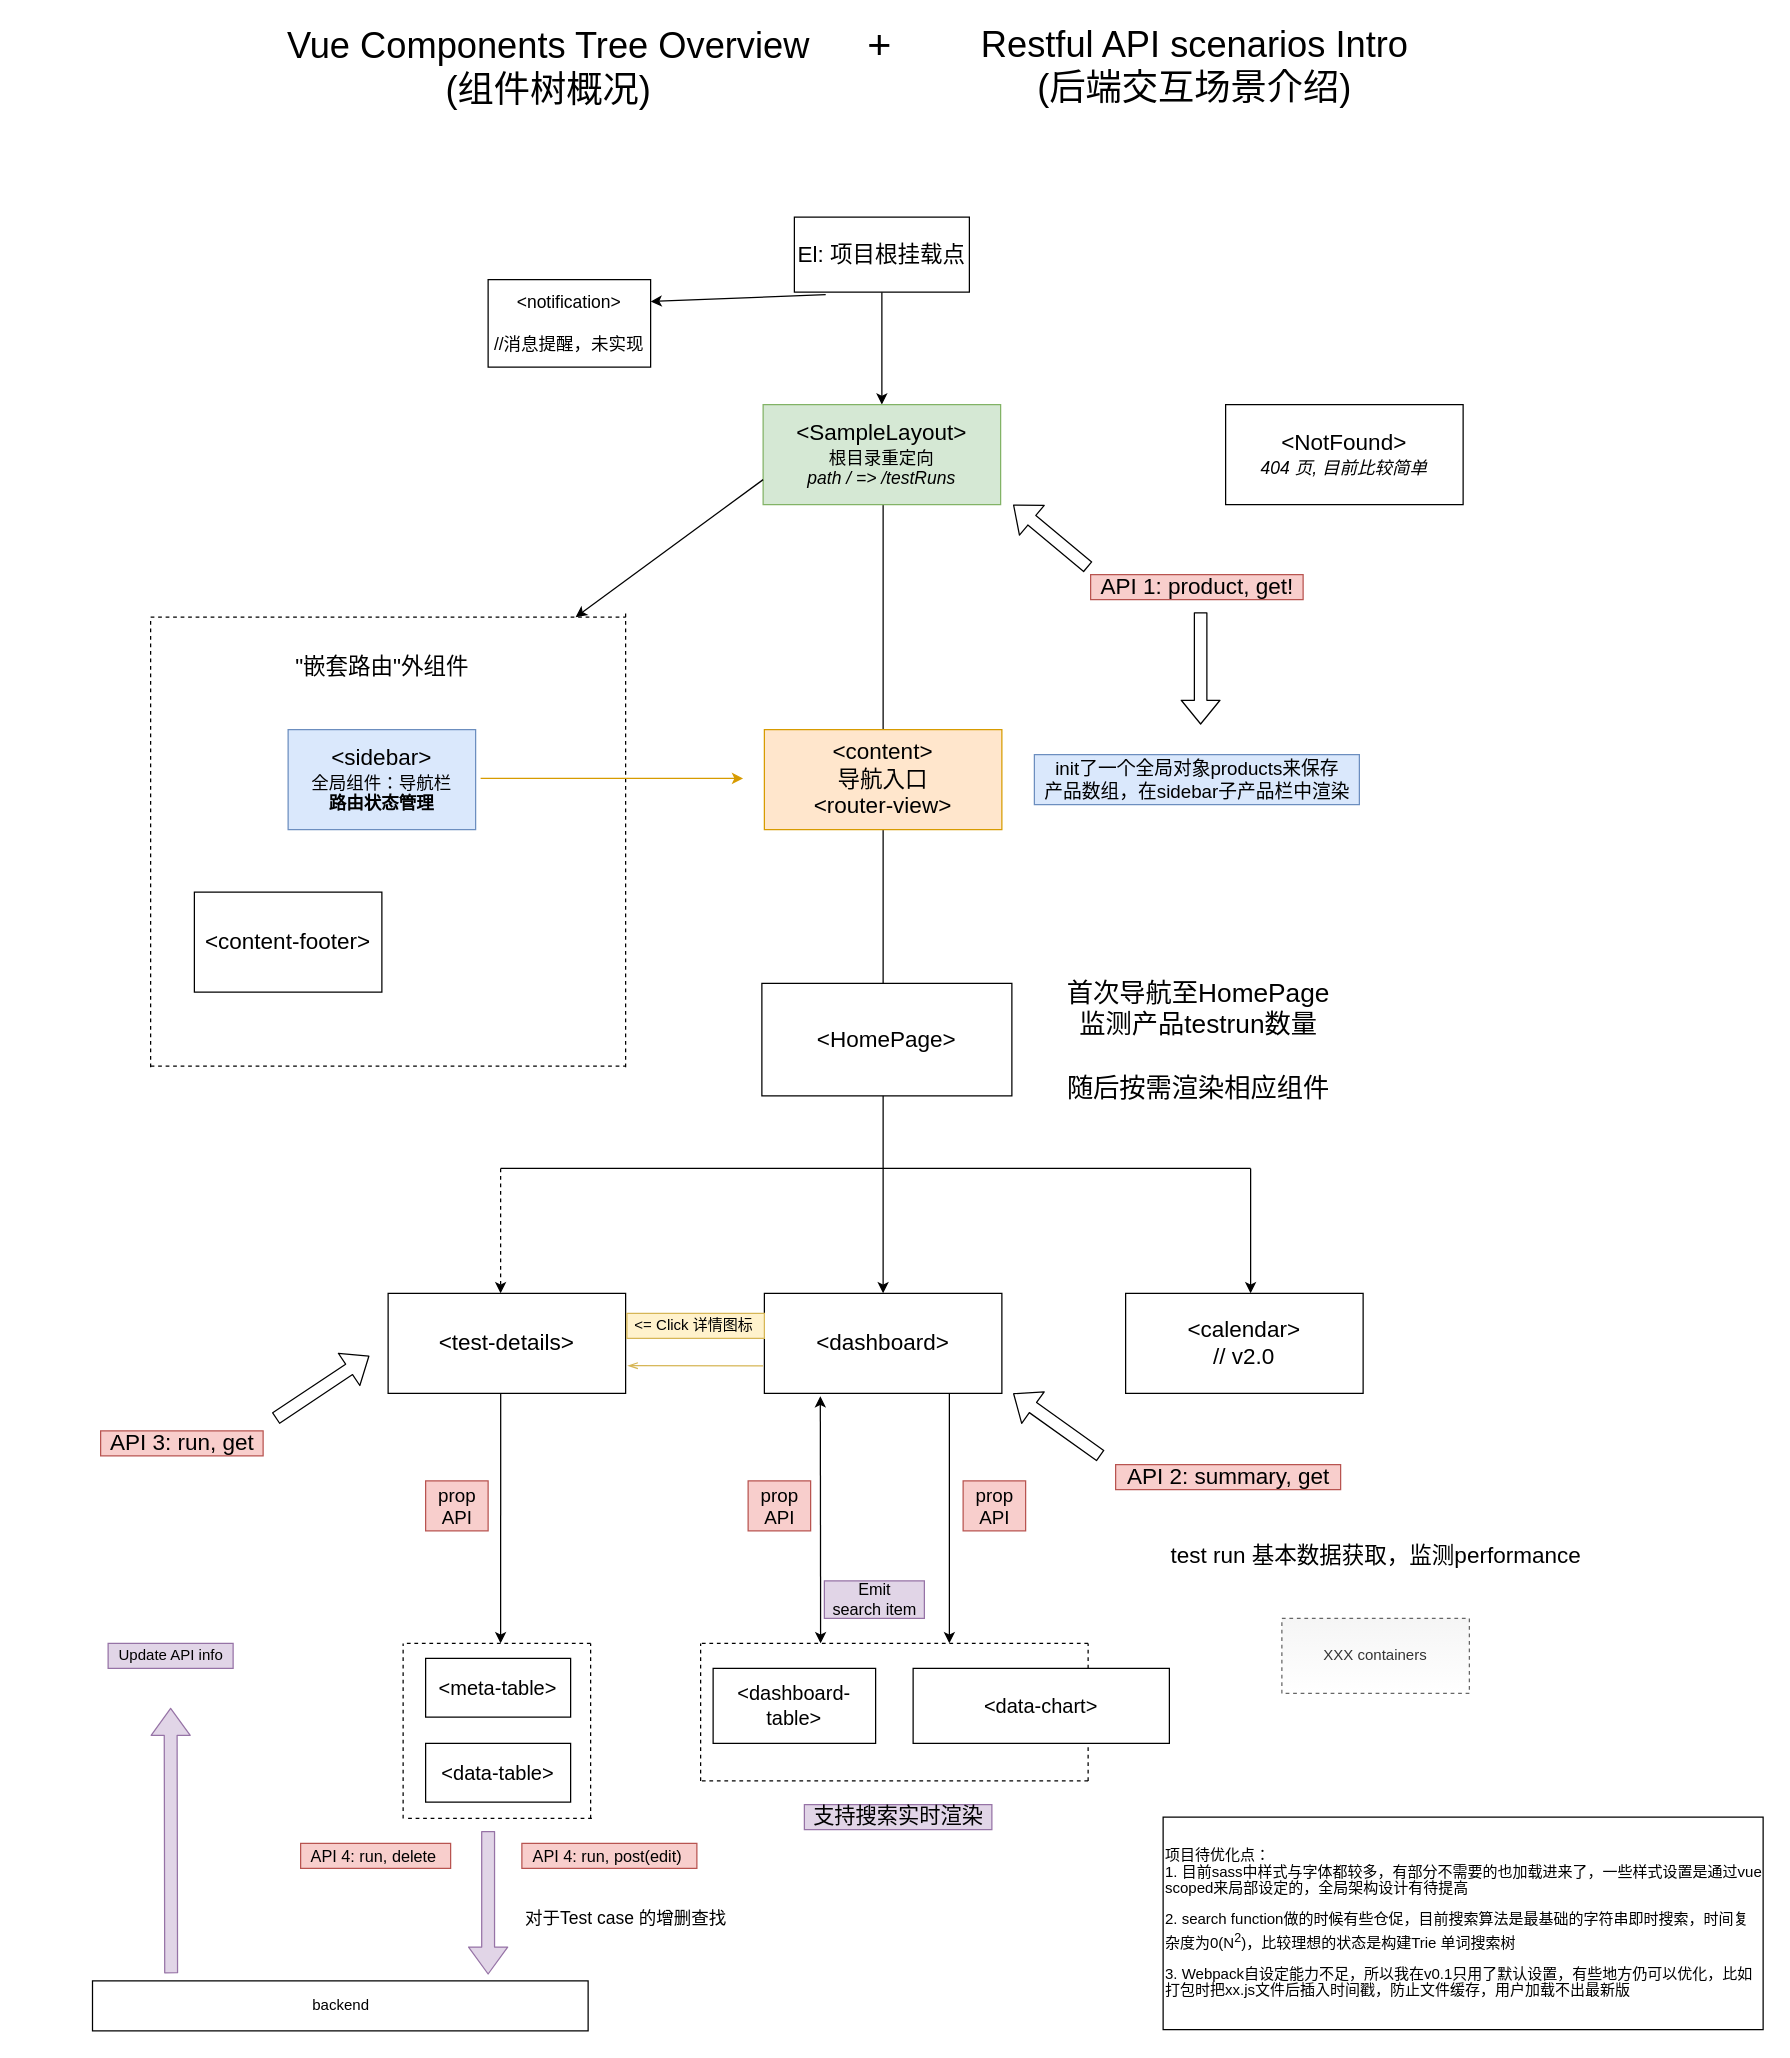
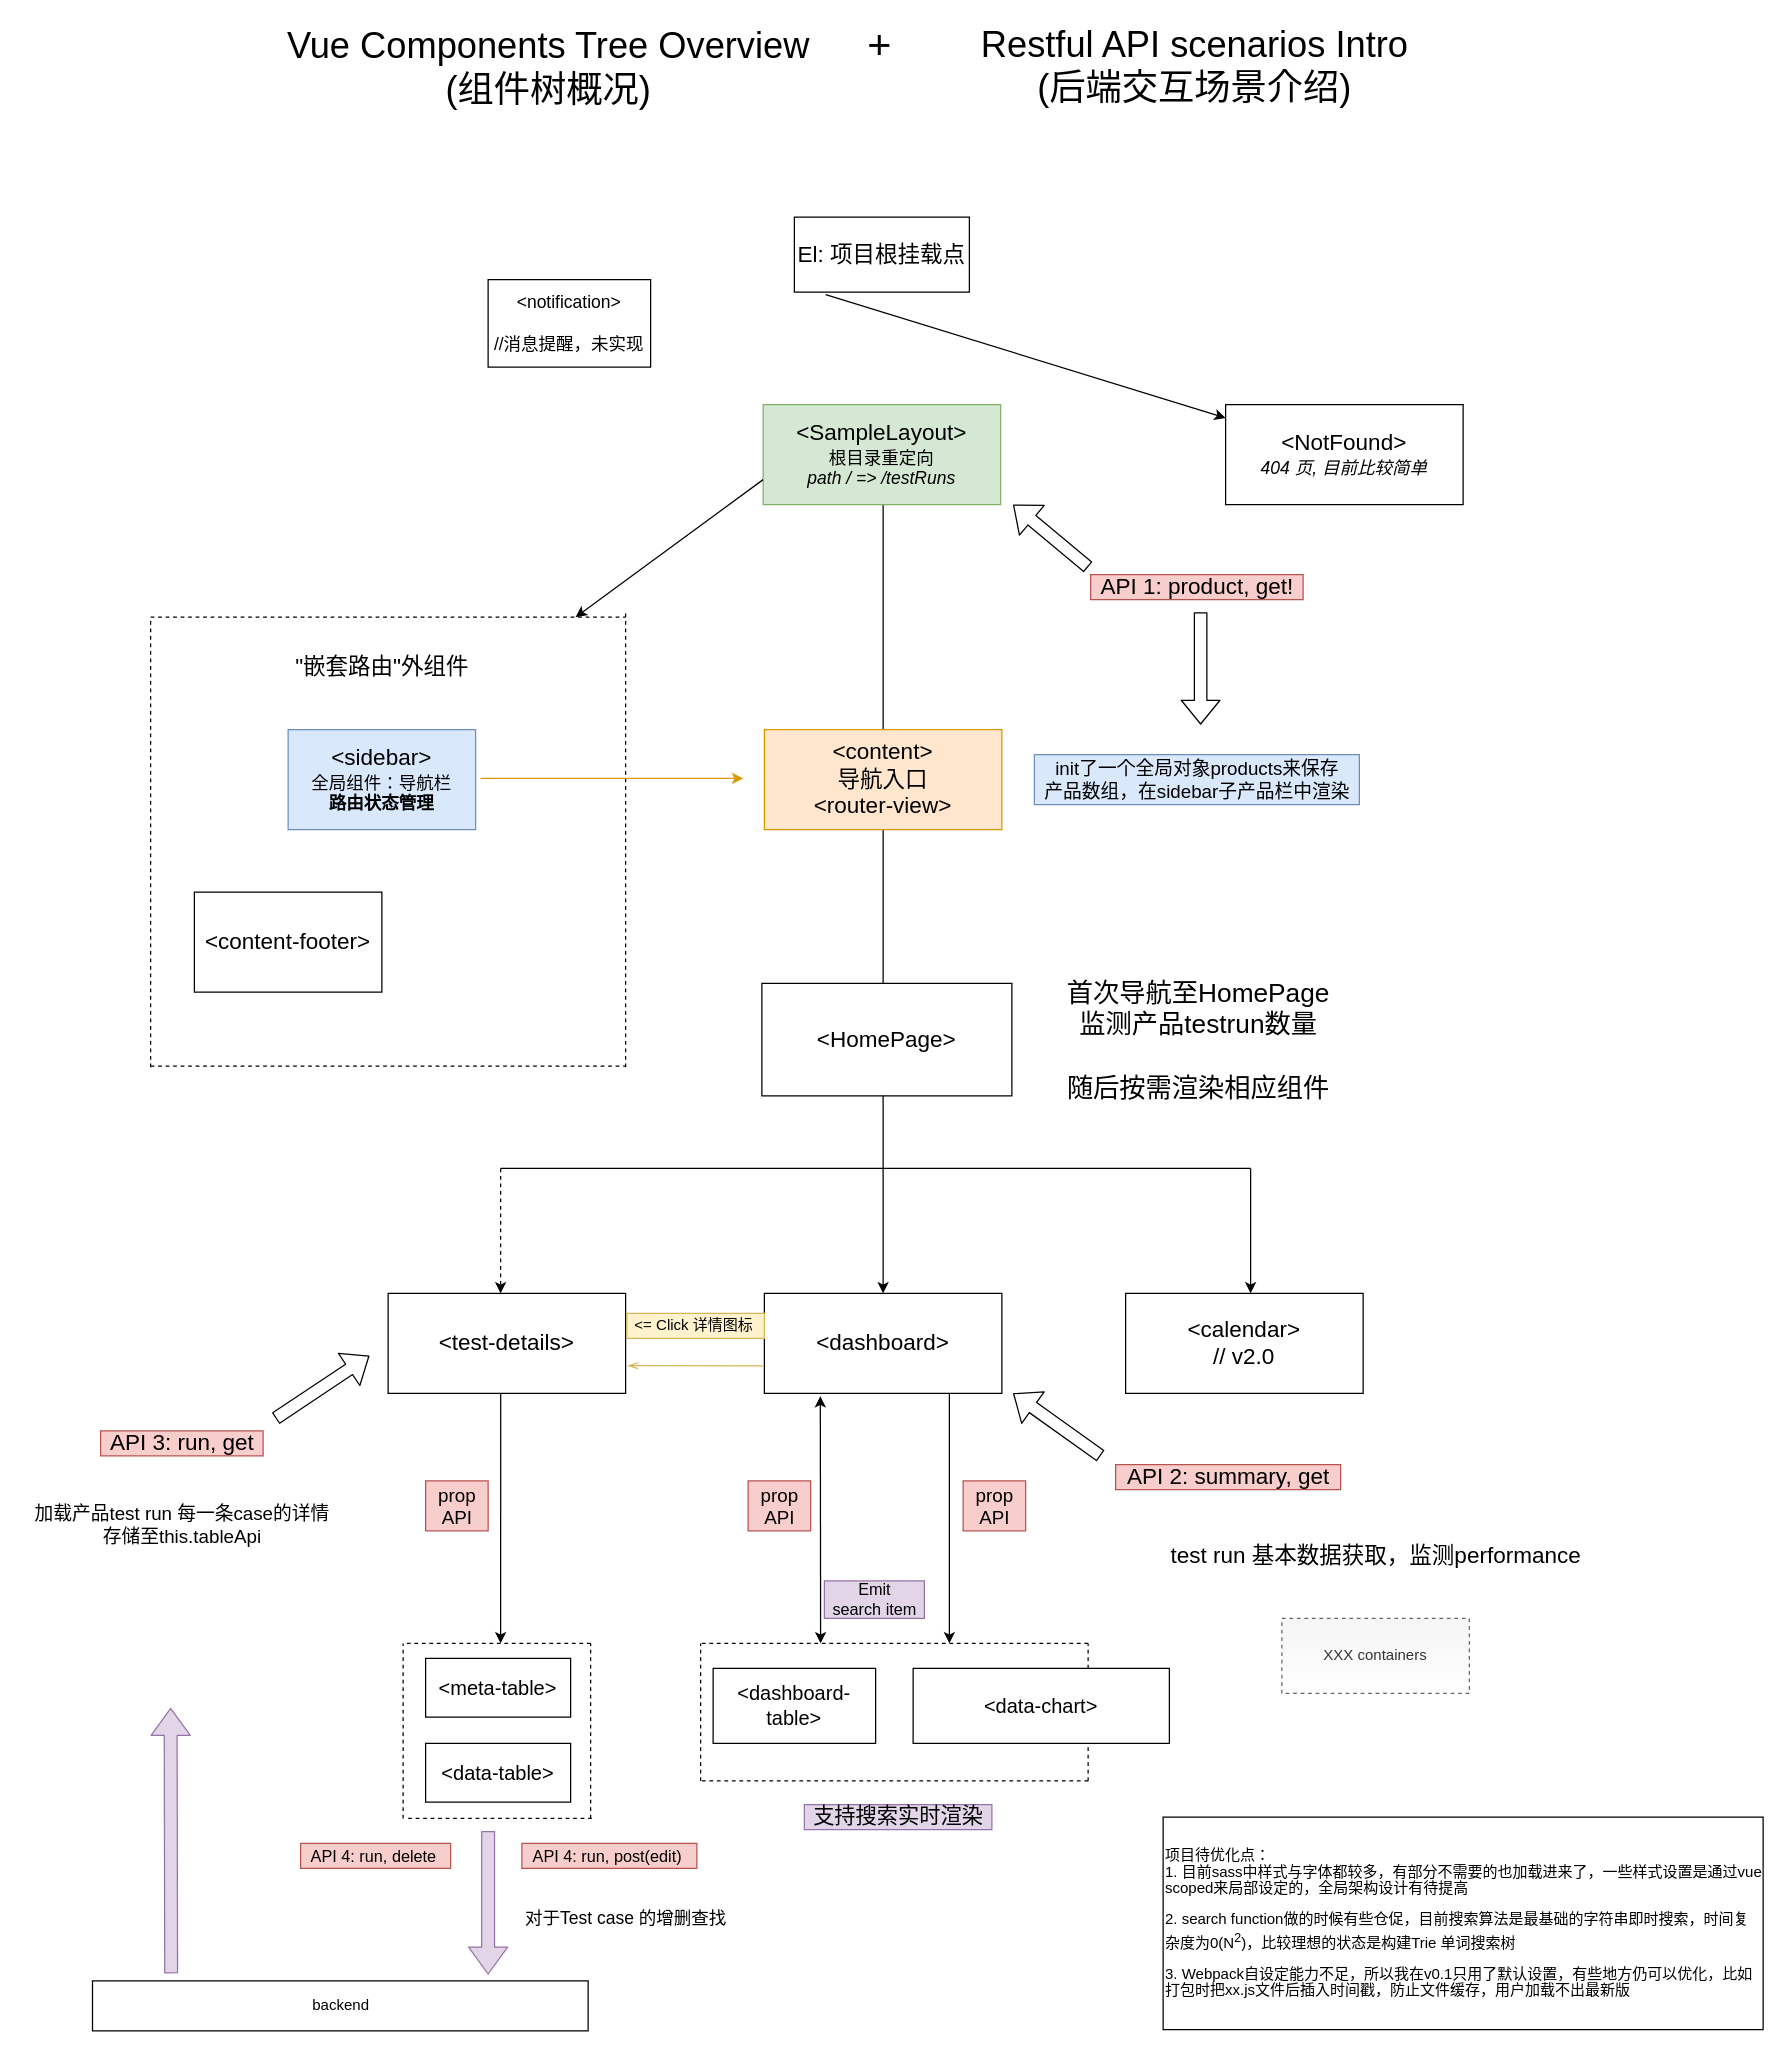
(743, 298) -> (1022, 355)
(882, 344) -> none
none -> (182, 1524)
(171, 1656) -> none
